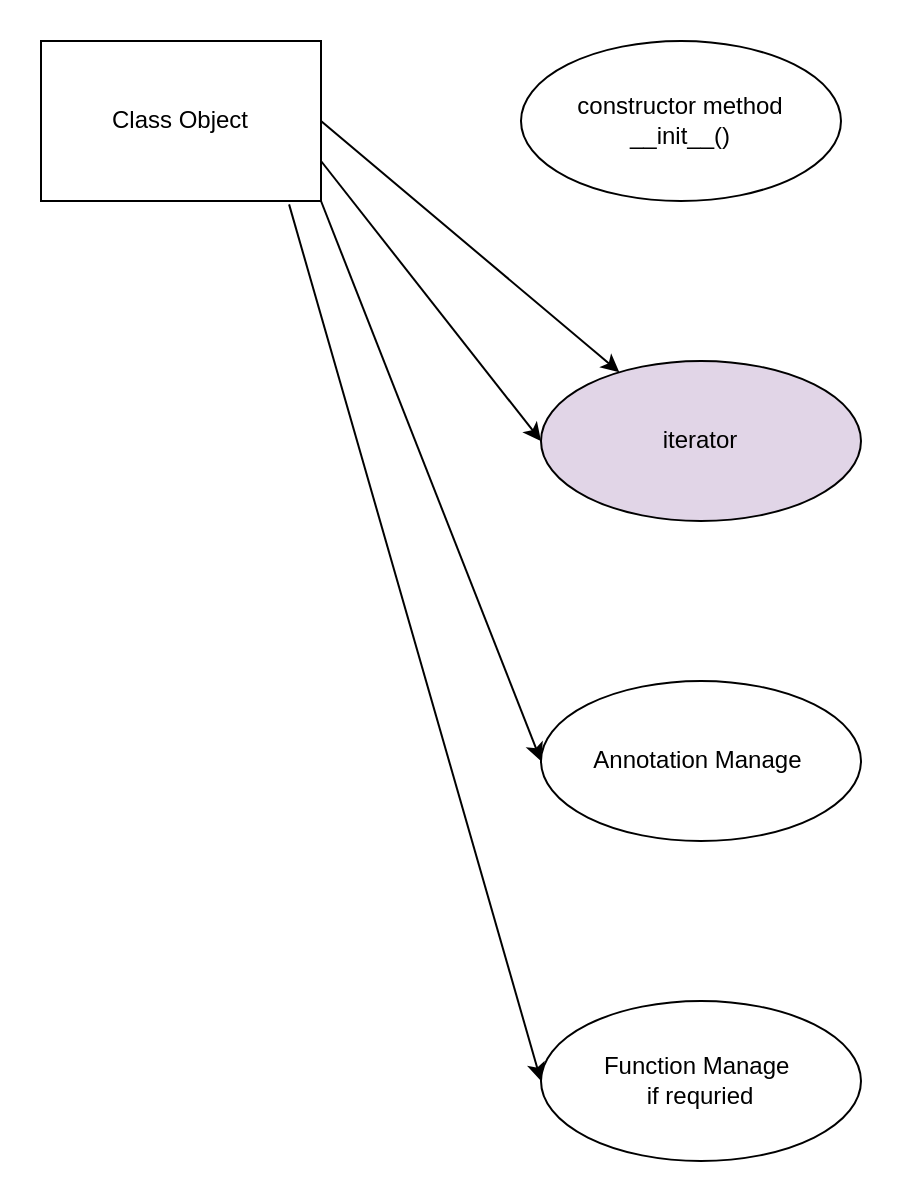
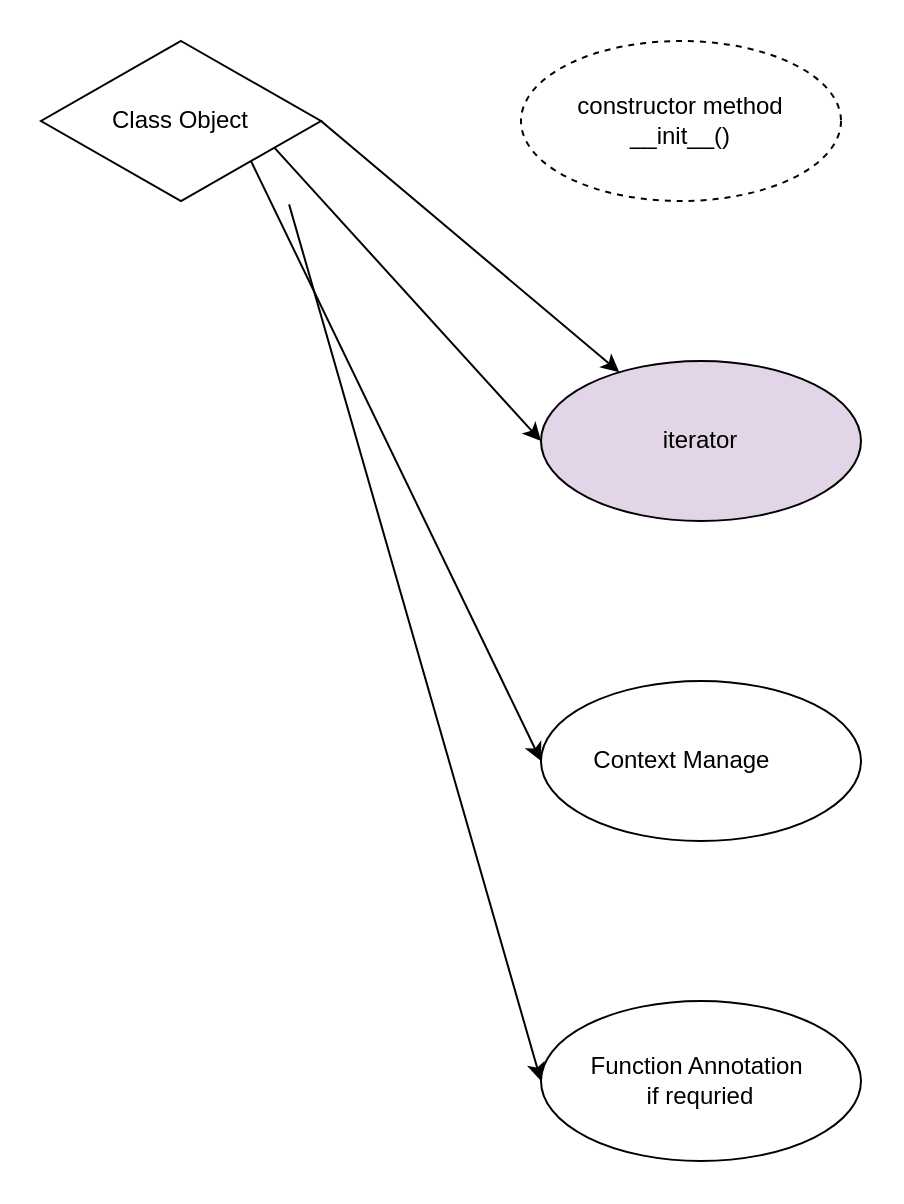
(181, 121) -> (181, 121)
(681, 121) -> (681, 121)
(701, 761) -> (701, 761)
(701, 1081) -> (701, 1081)
